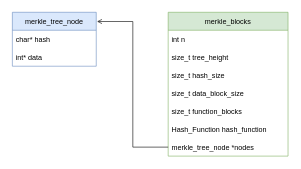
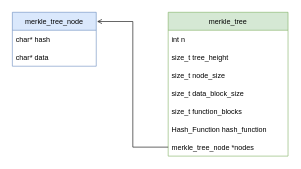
(228, 22) -> (228, 22)
(33, 58) -> (36, 58)
(201, 76) -> (201, 76)
